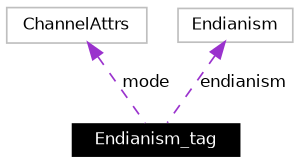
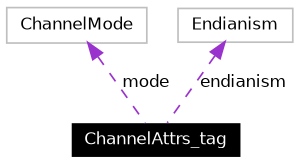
(77, 25) -> (77, 25)
(156, 140) -> (156, 140)
